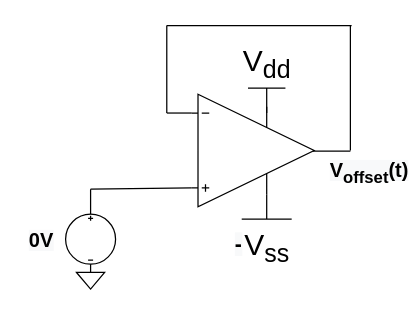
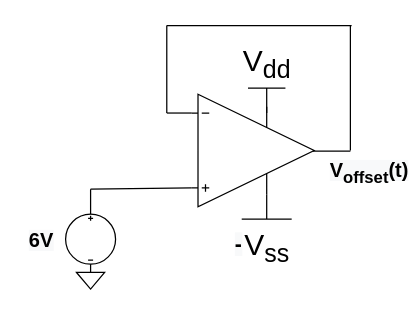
(38, 238) -> (38, 238)
